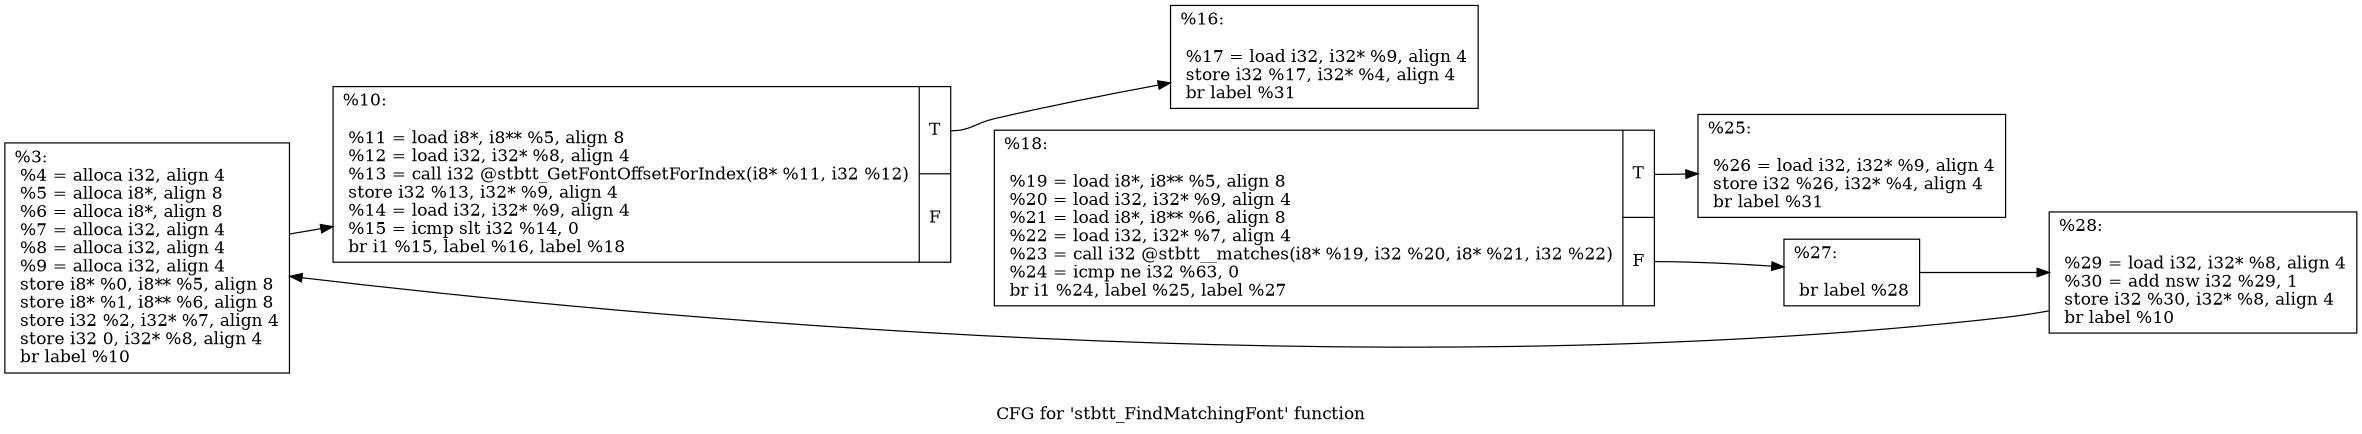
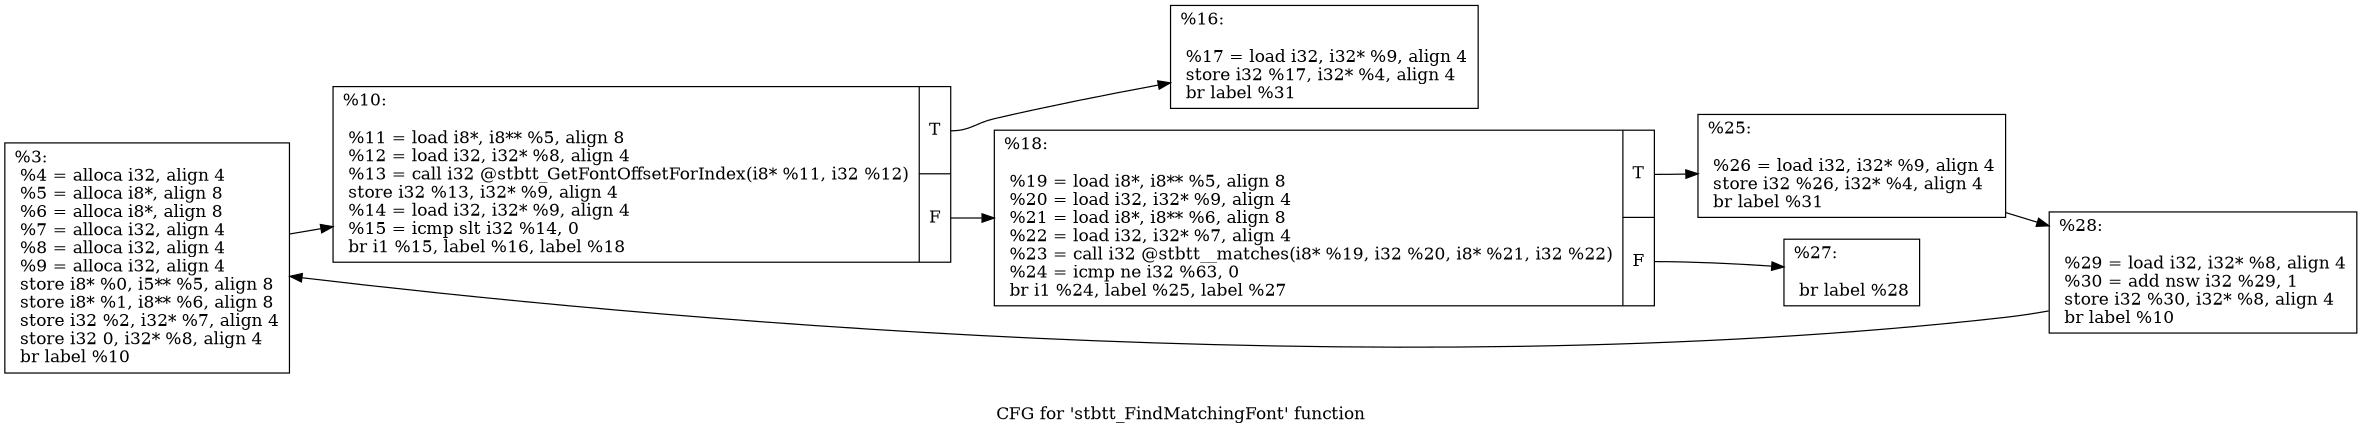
none -> (966, 218)
(1978, 273) -> (2022, 217)
(144, 285) -> (144, 285)
